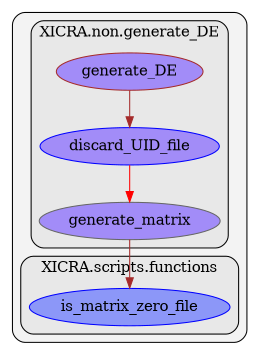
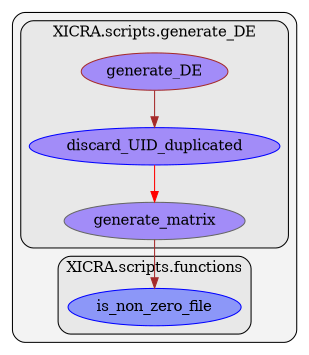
(130, 33) -> (155, 33)
(130, 146) -> (155, 146)
(130, 307) -> (155, 307)
